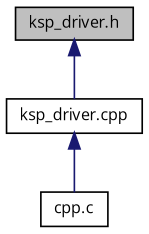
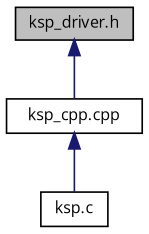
(74, 116) -> (74, 116)
(74, 209) -> (74, 209)
